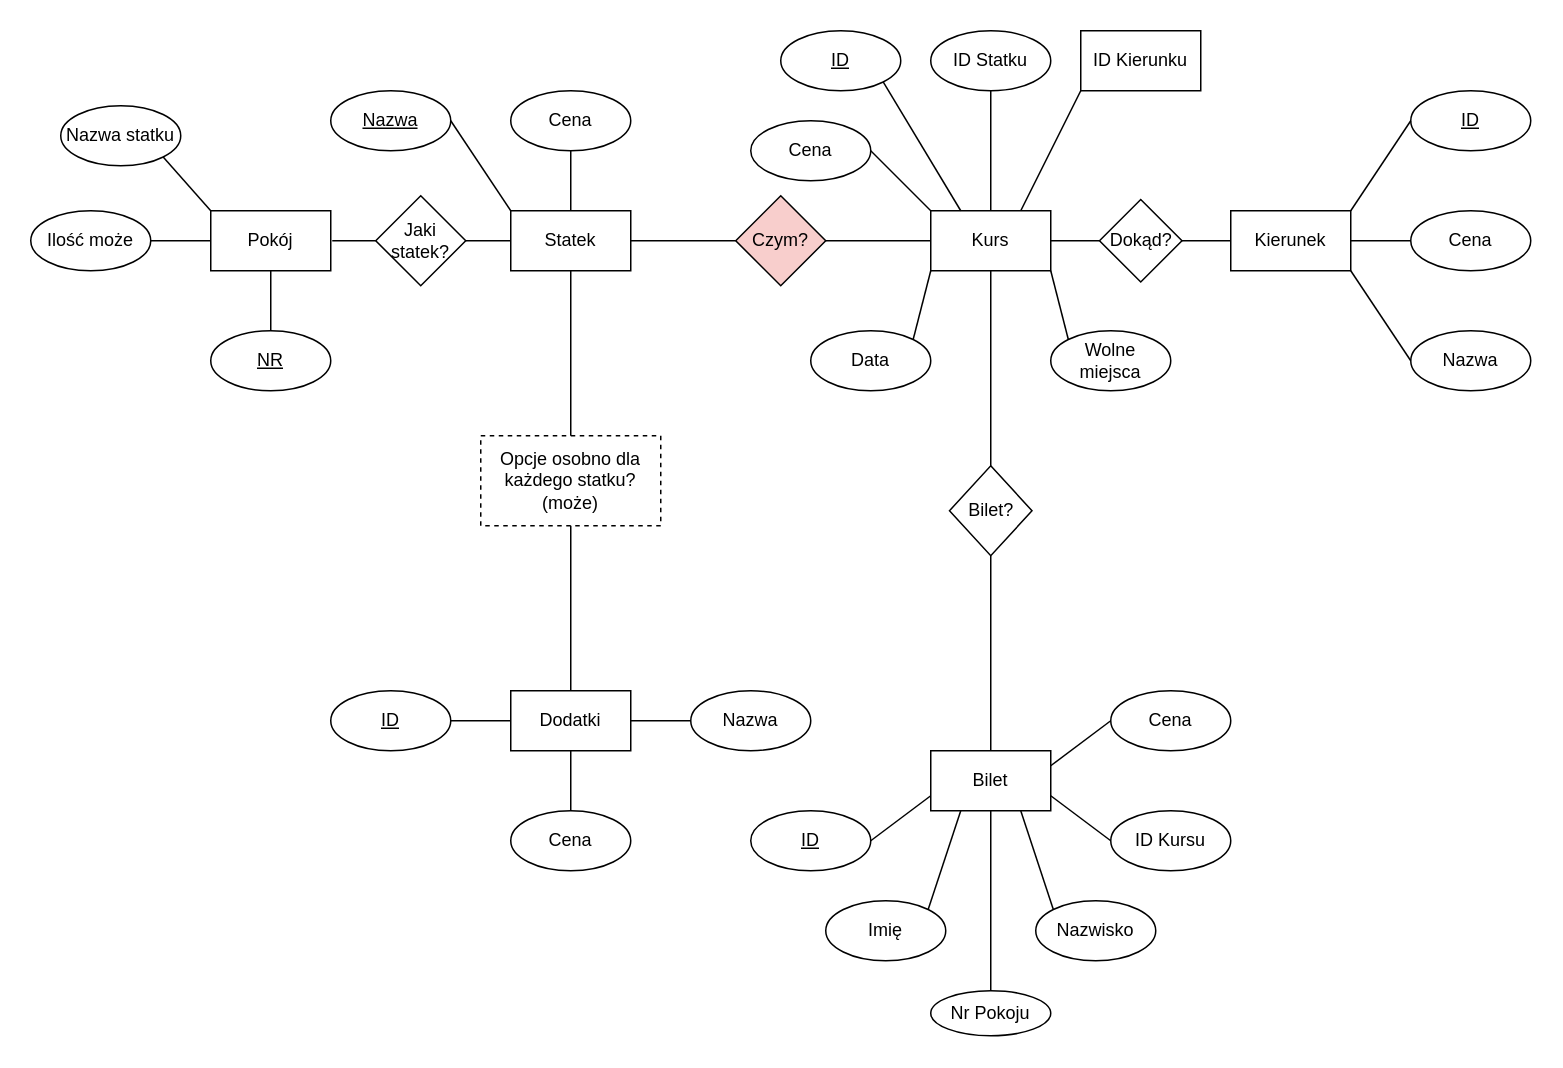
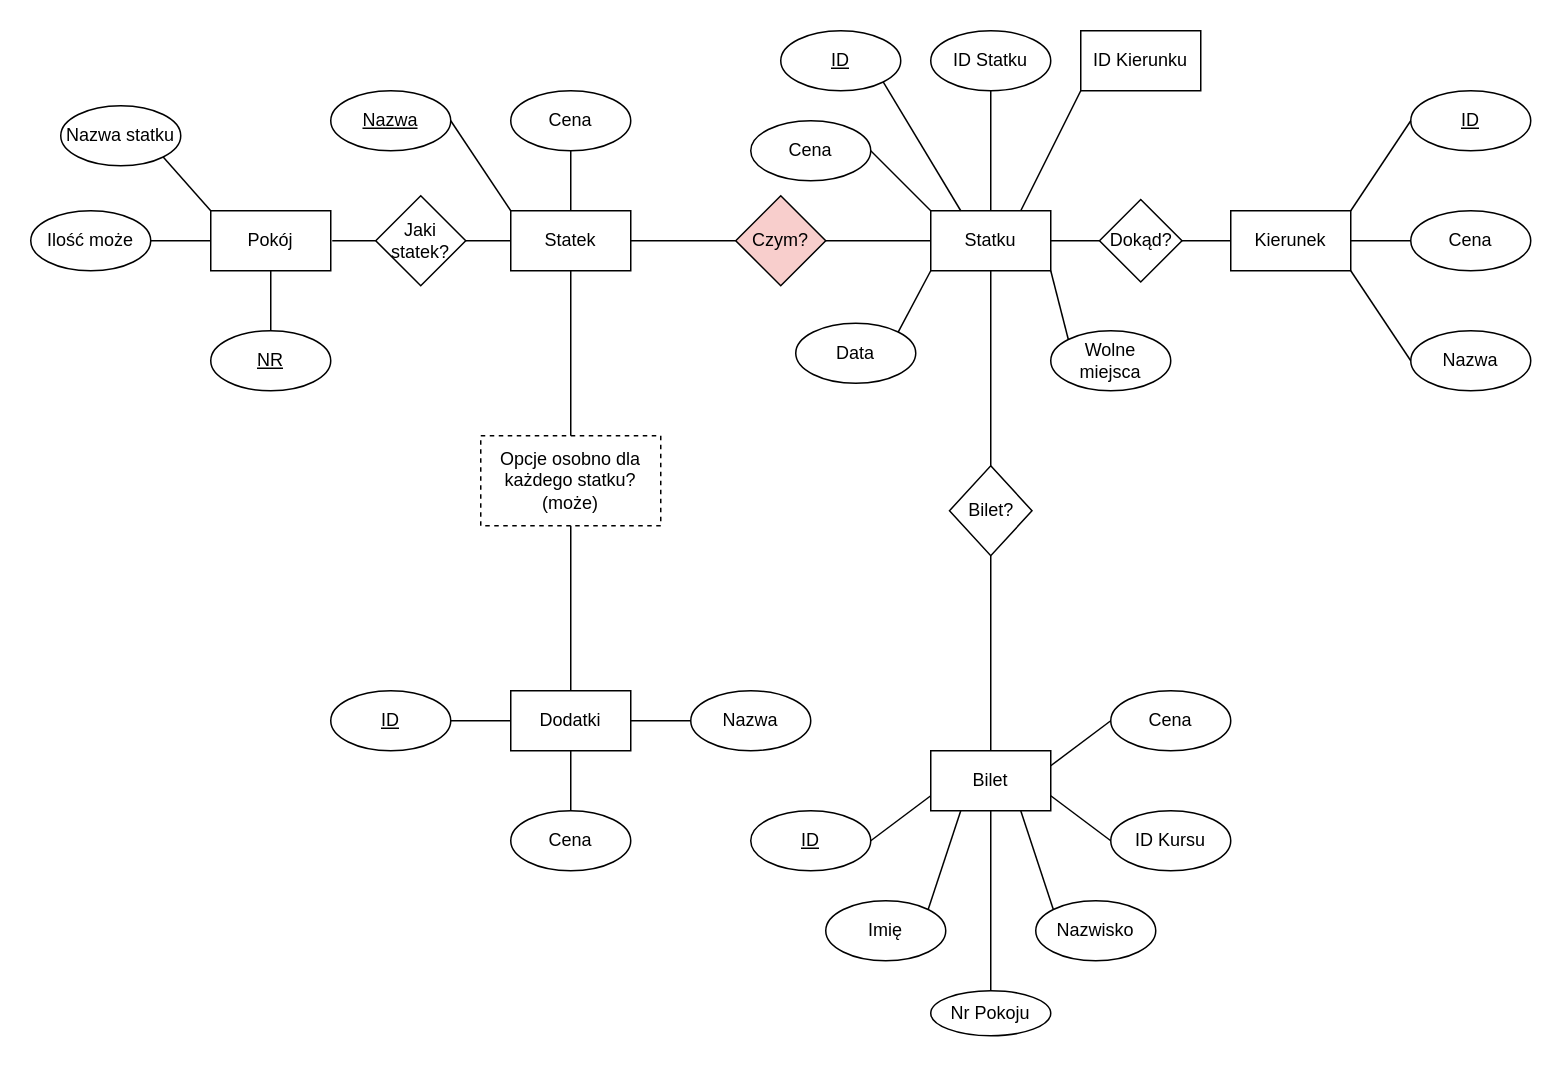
(991, 241) -> (991, 241)
(871, 361) -> (856, 353)
